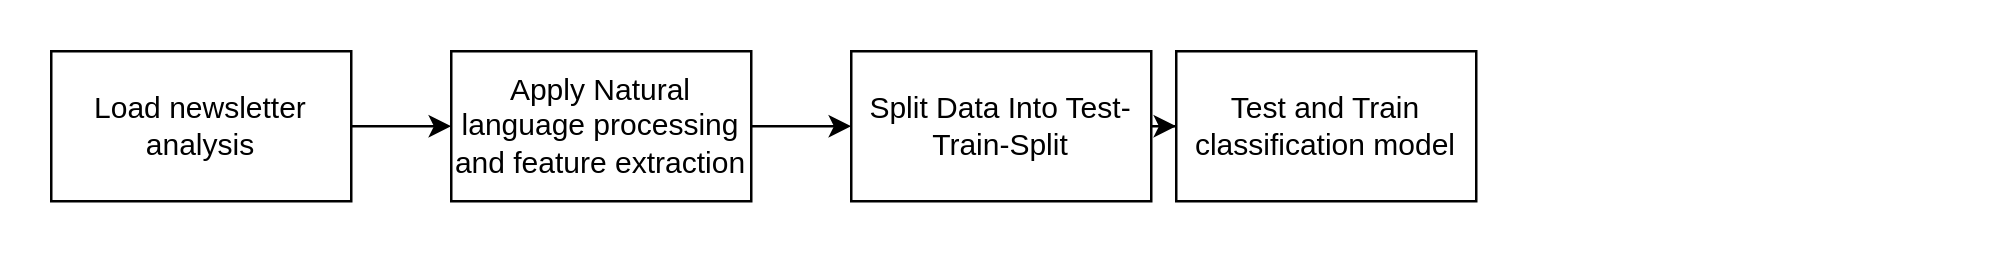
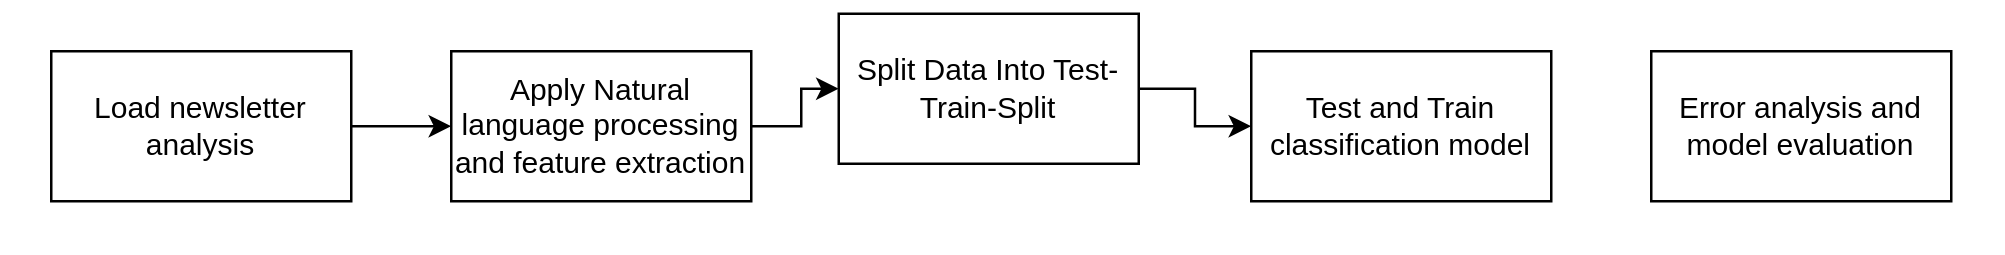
(1001, 126) -> (989, 89)
(1326, 126) -> (1401, 126)
none -> (1801, 126)
